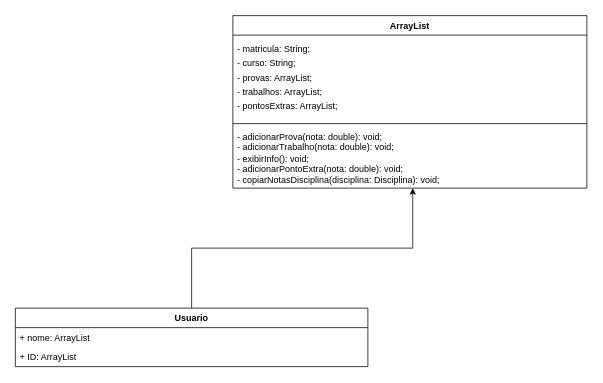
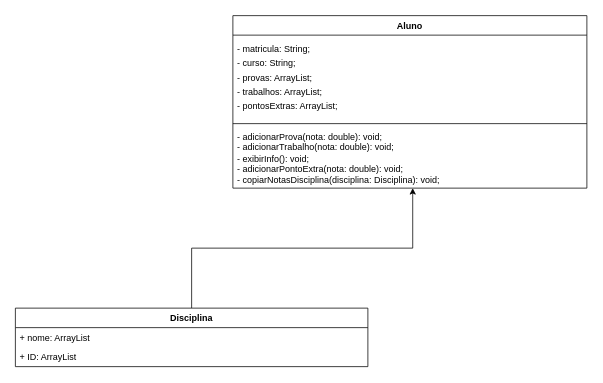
(410, 26) -> (410, 26)
(192, 318) -> (192, 318)
